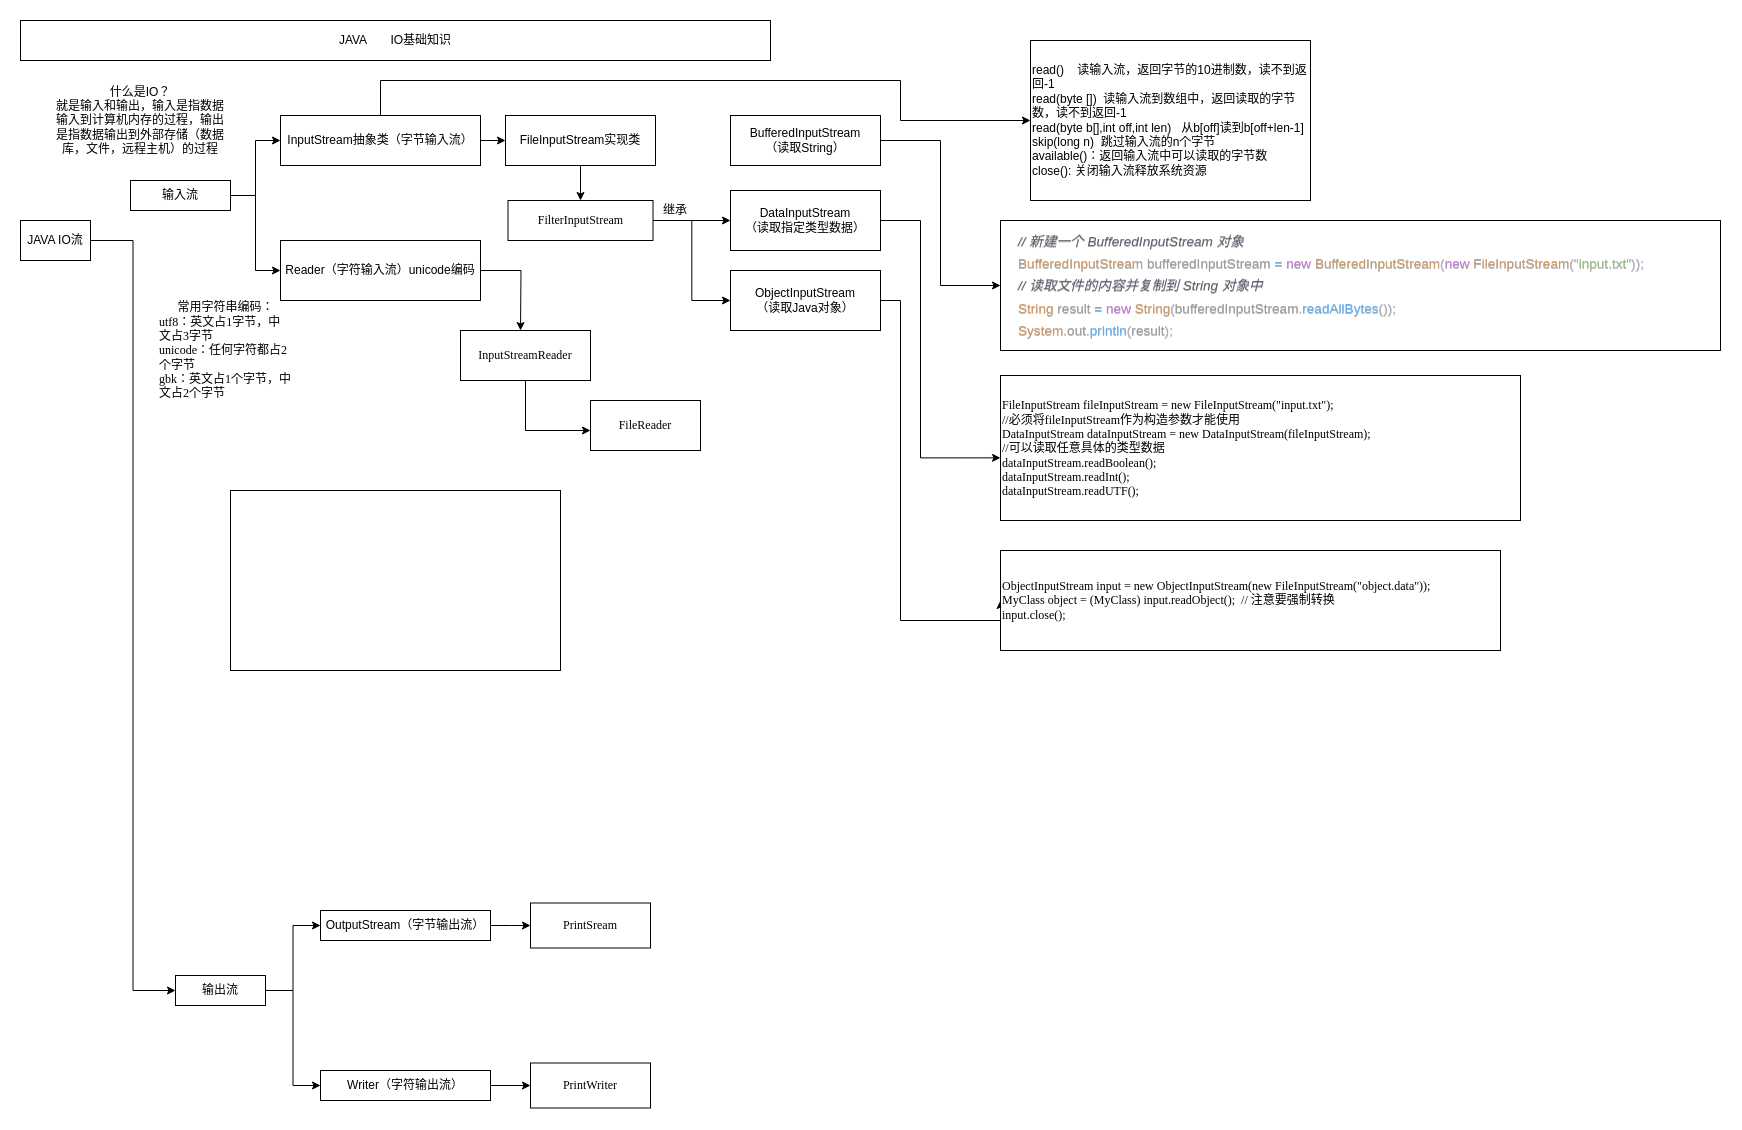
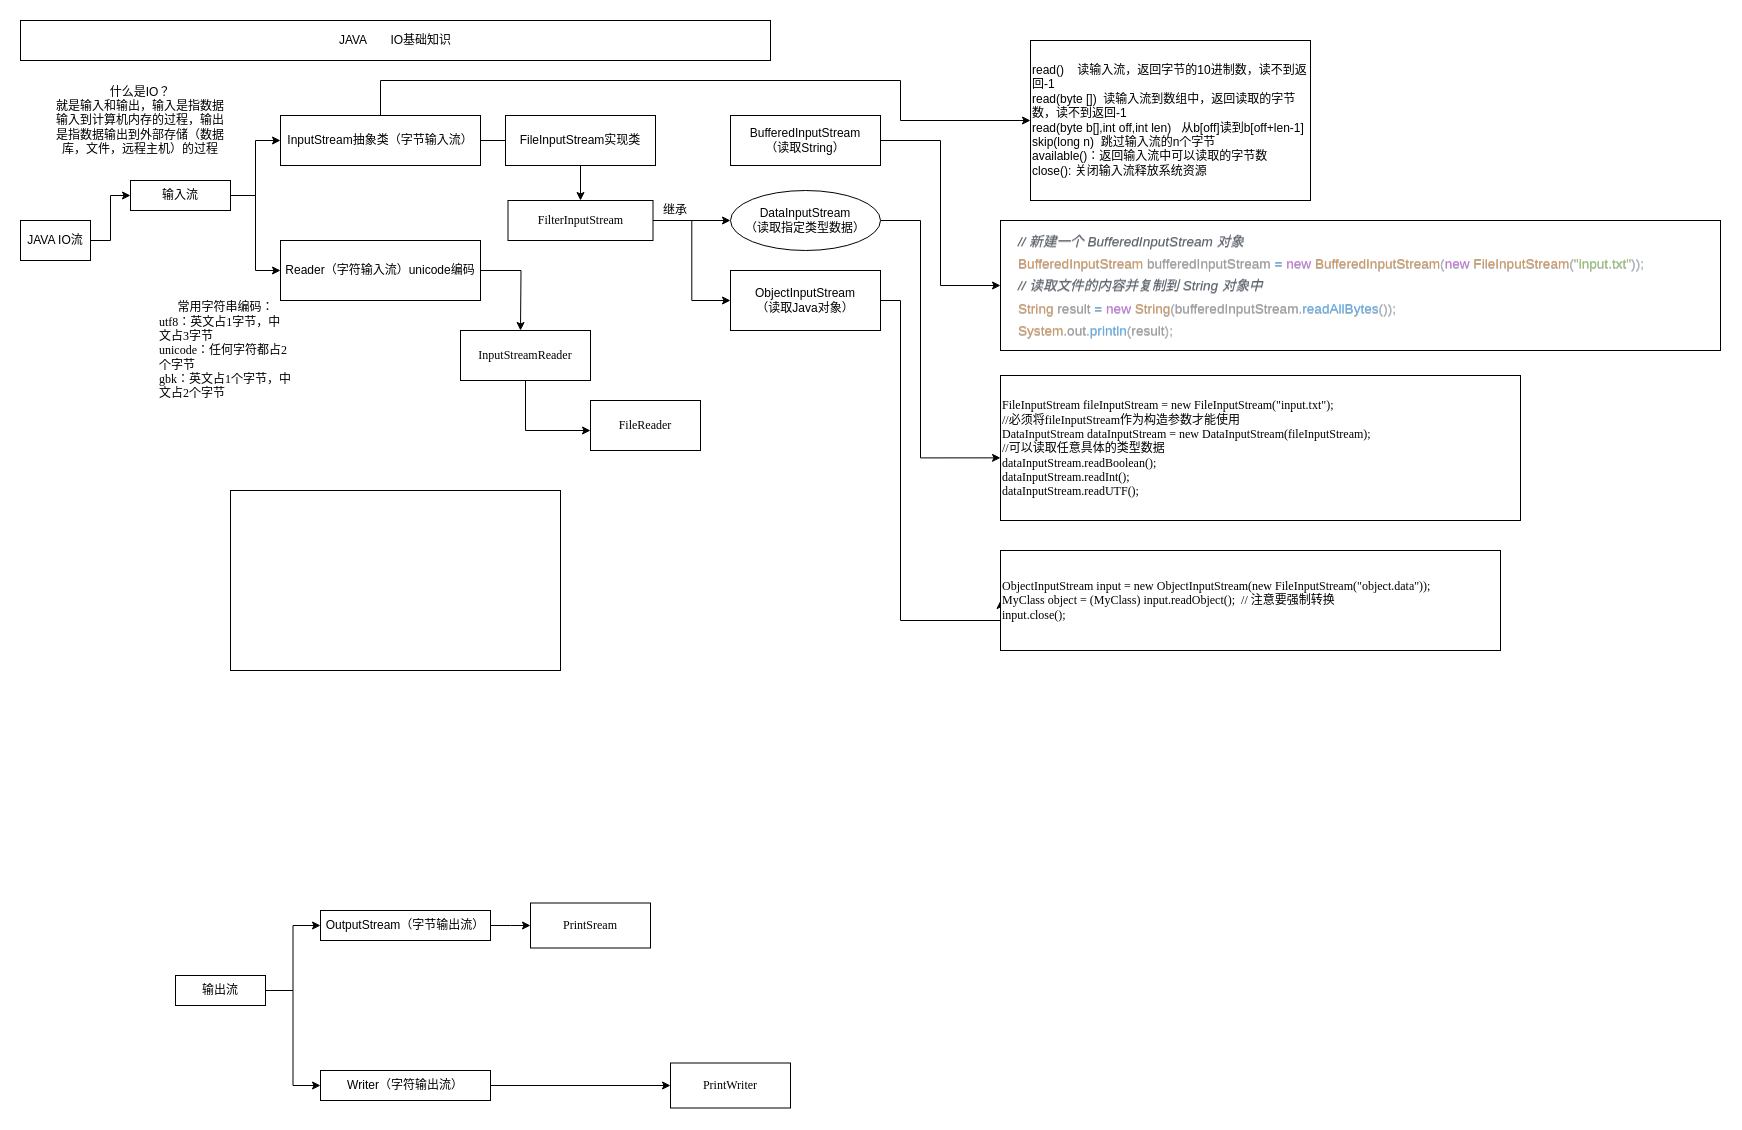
(497, 141) -> (500, 141)
none -> (111, 211)
(806, 221) -> (806, 221)
(133, 623) -> none
(591, 1086) -> (731, 1086)
